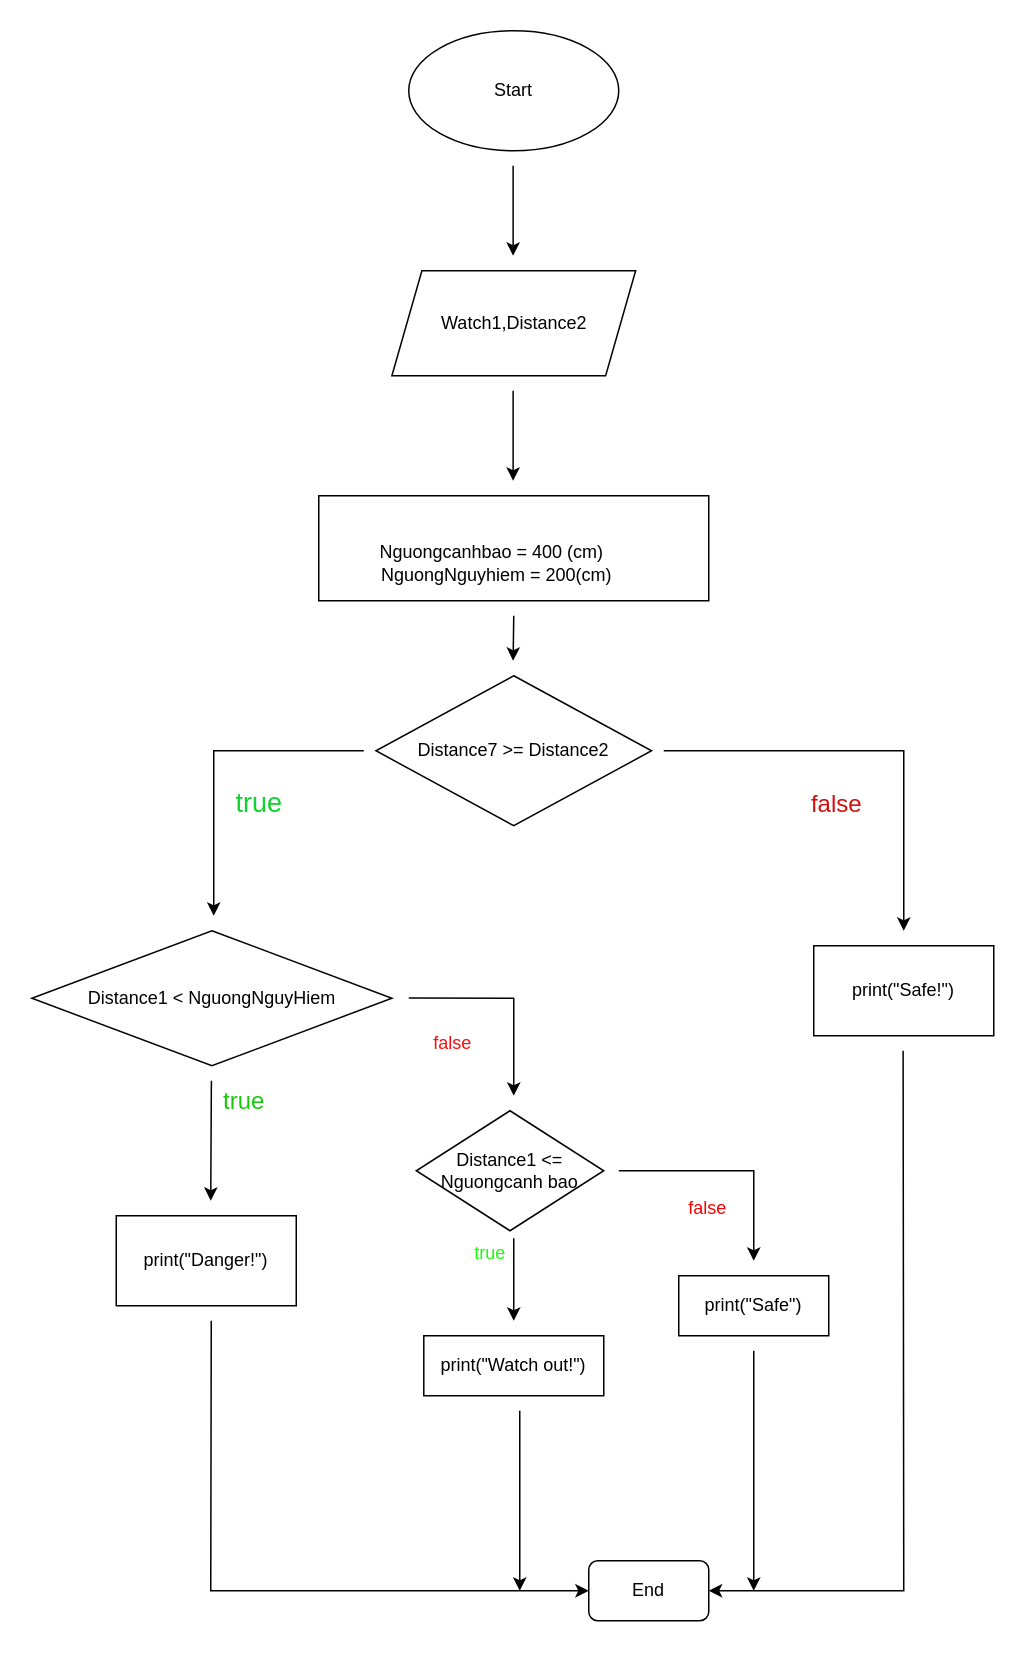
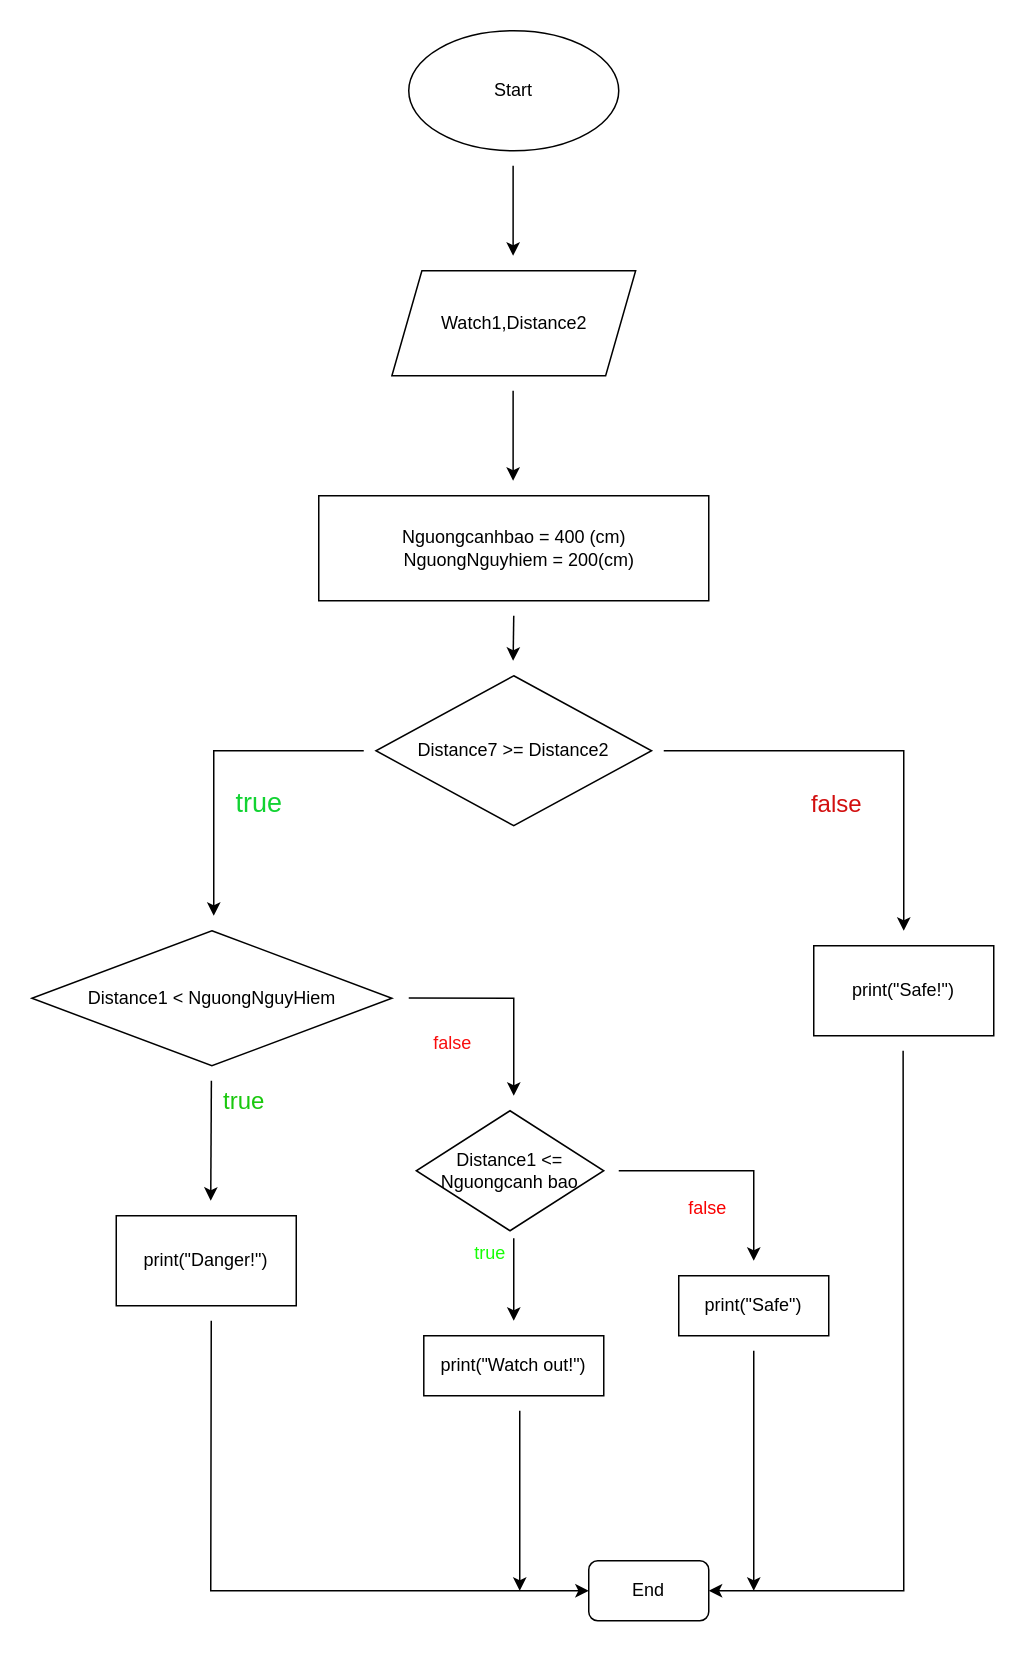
(491, 563) -> (514, 548)
